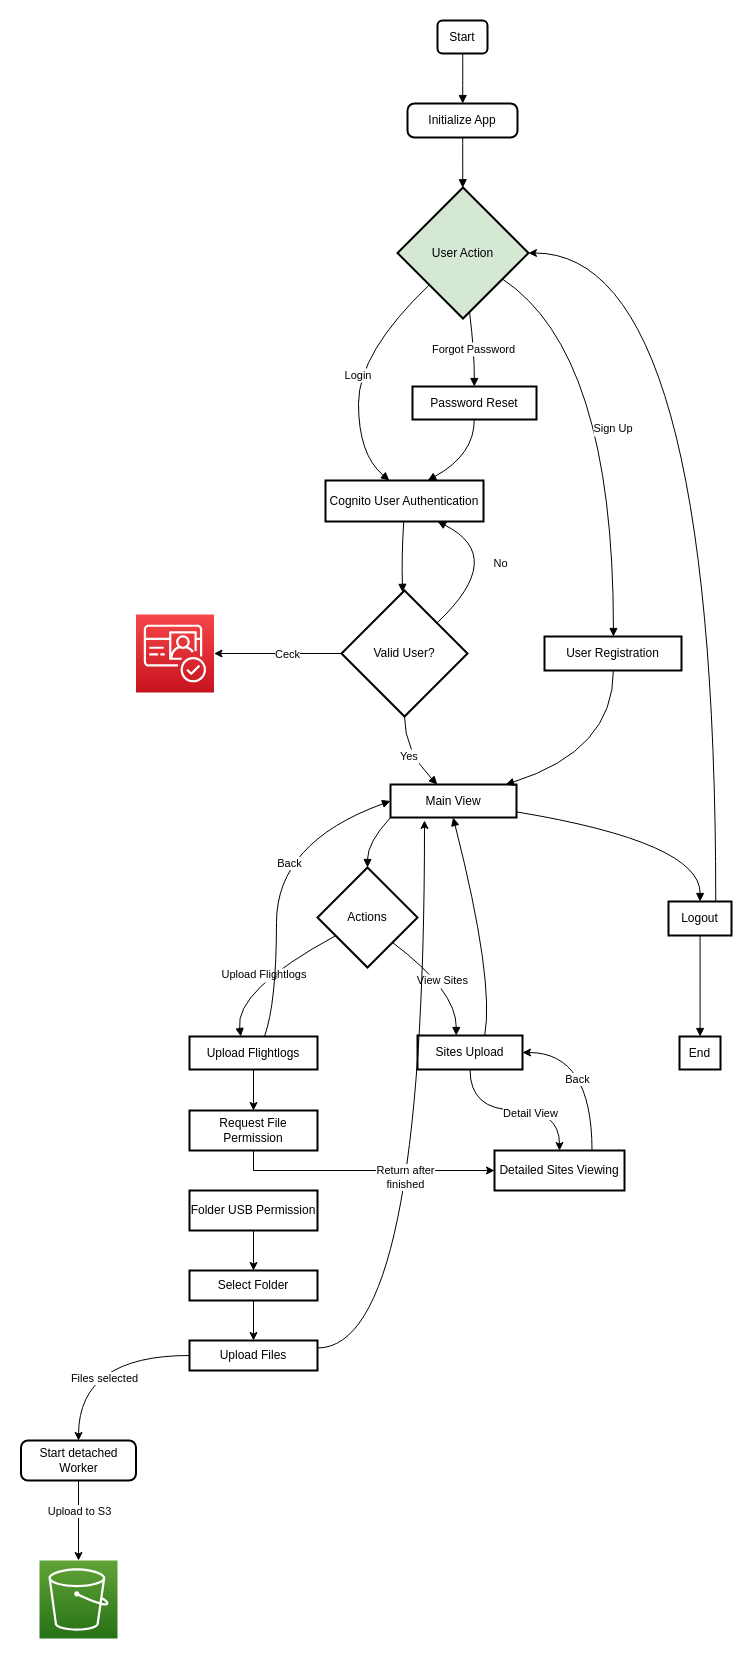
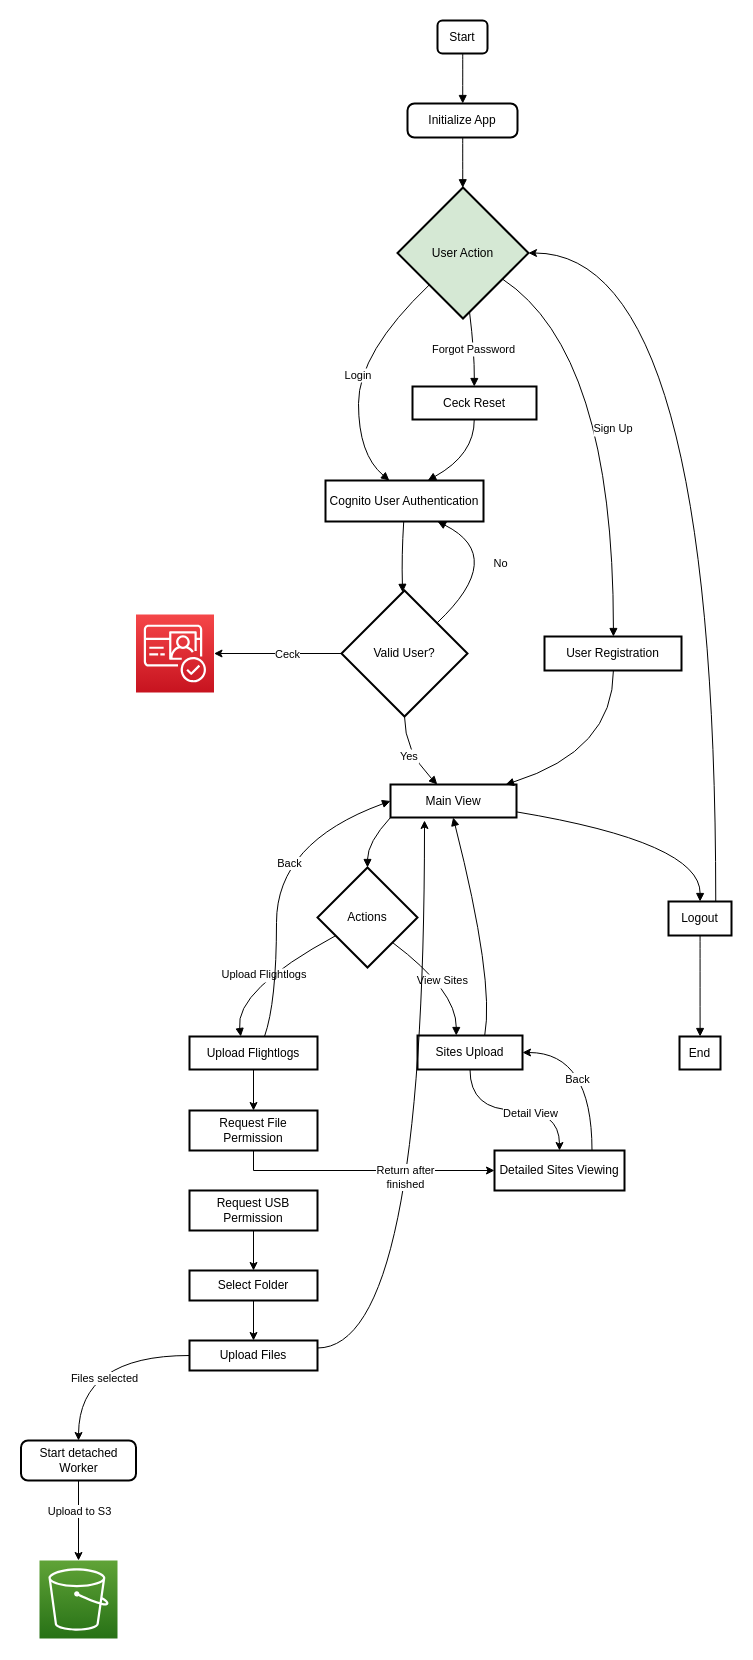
(475, 404) -> (475, 404)
(254, 1211) -> (254, 1211)
